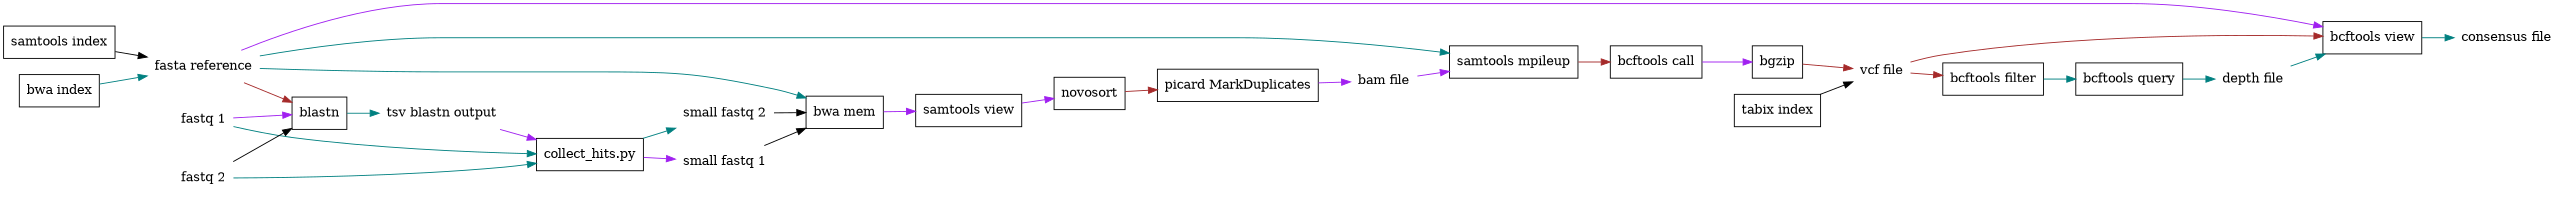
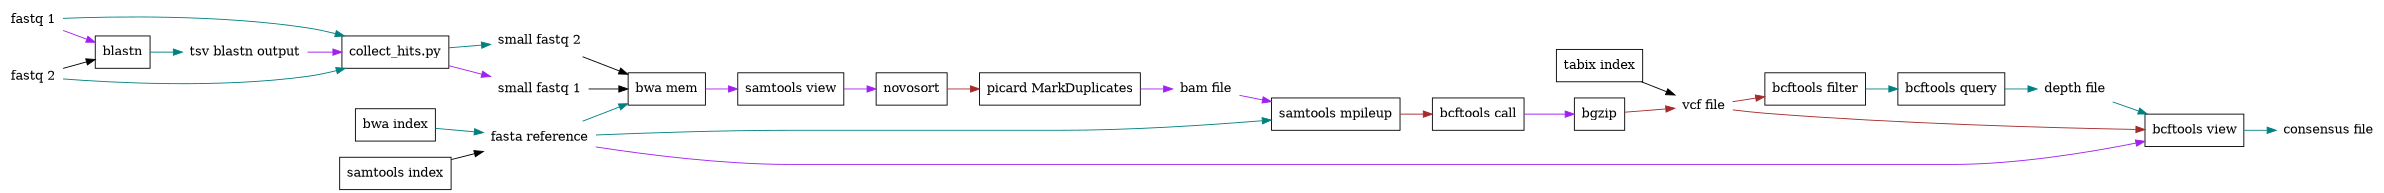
(264, 91) -> none
